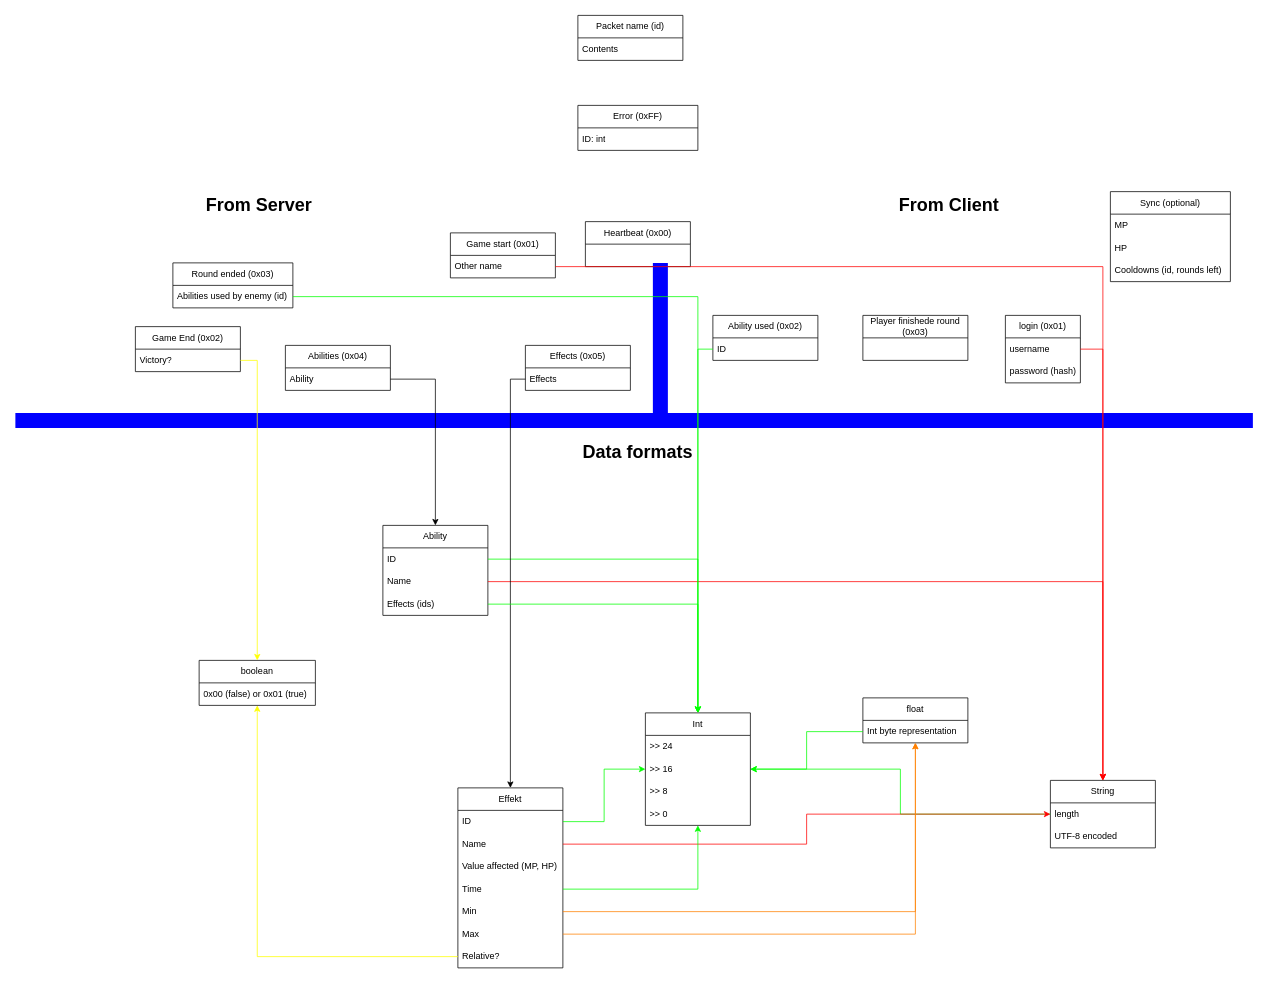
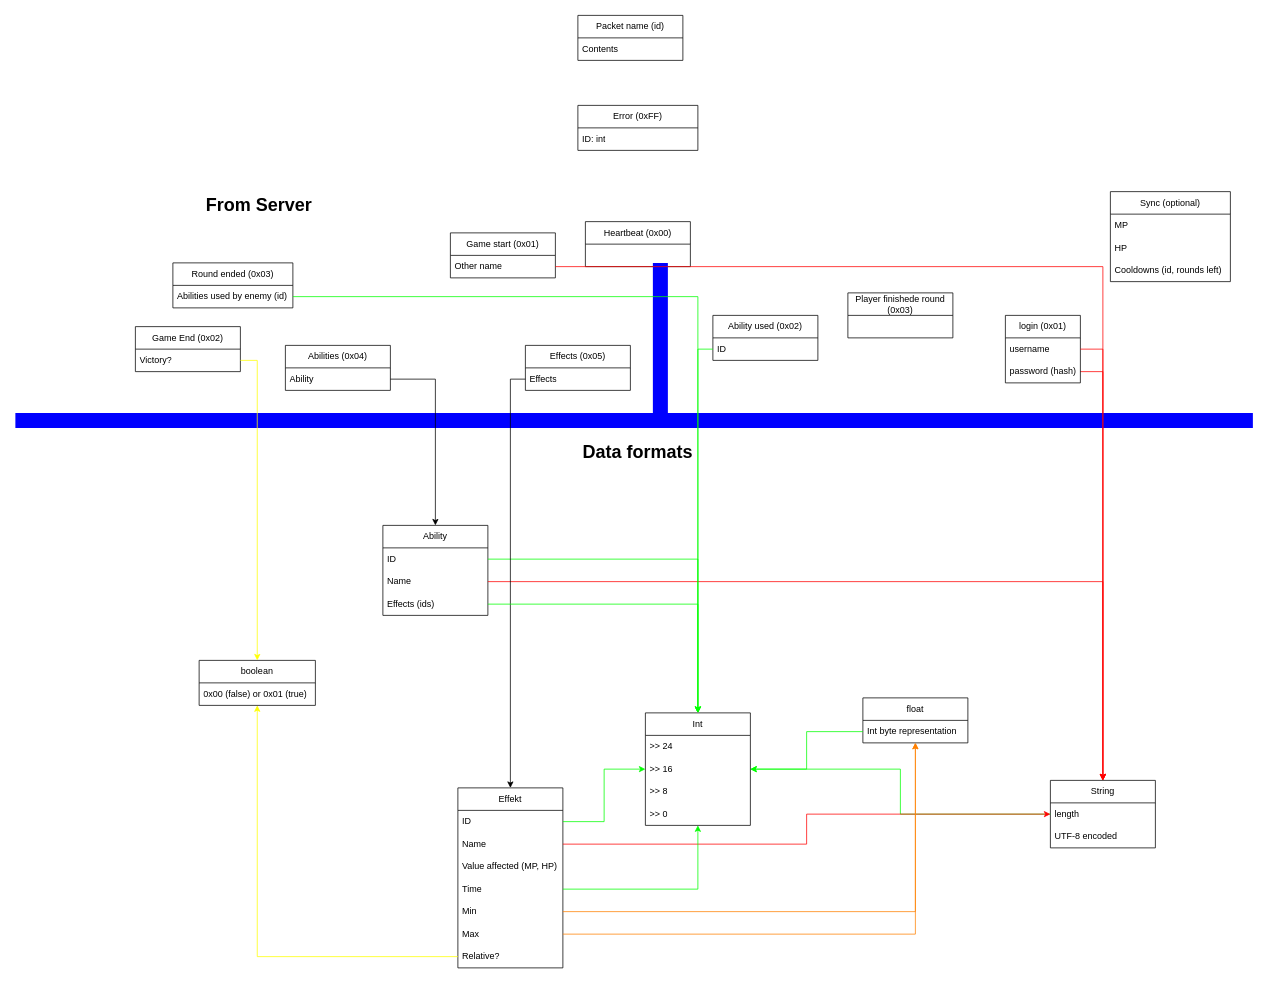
(949, 205) -> none
(915, 338) -> (900, 315)
none -> (1091, 372)
